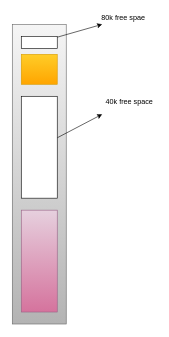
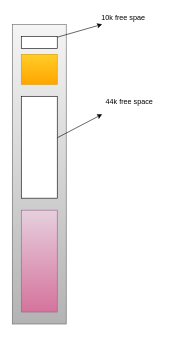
(124, 18) -> (124, 18)
(130, 102) -> (130, 102)
